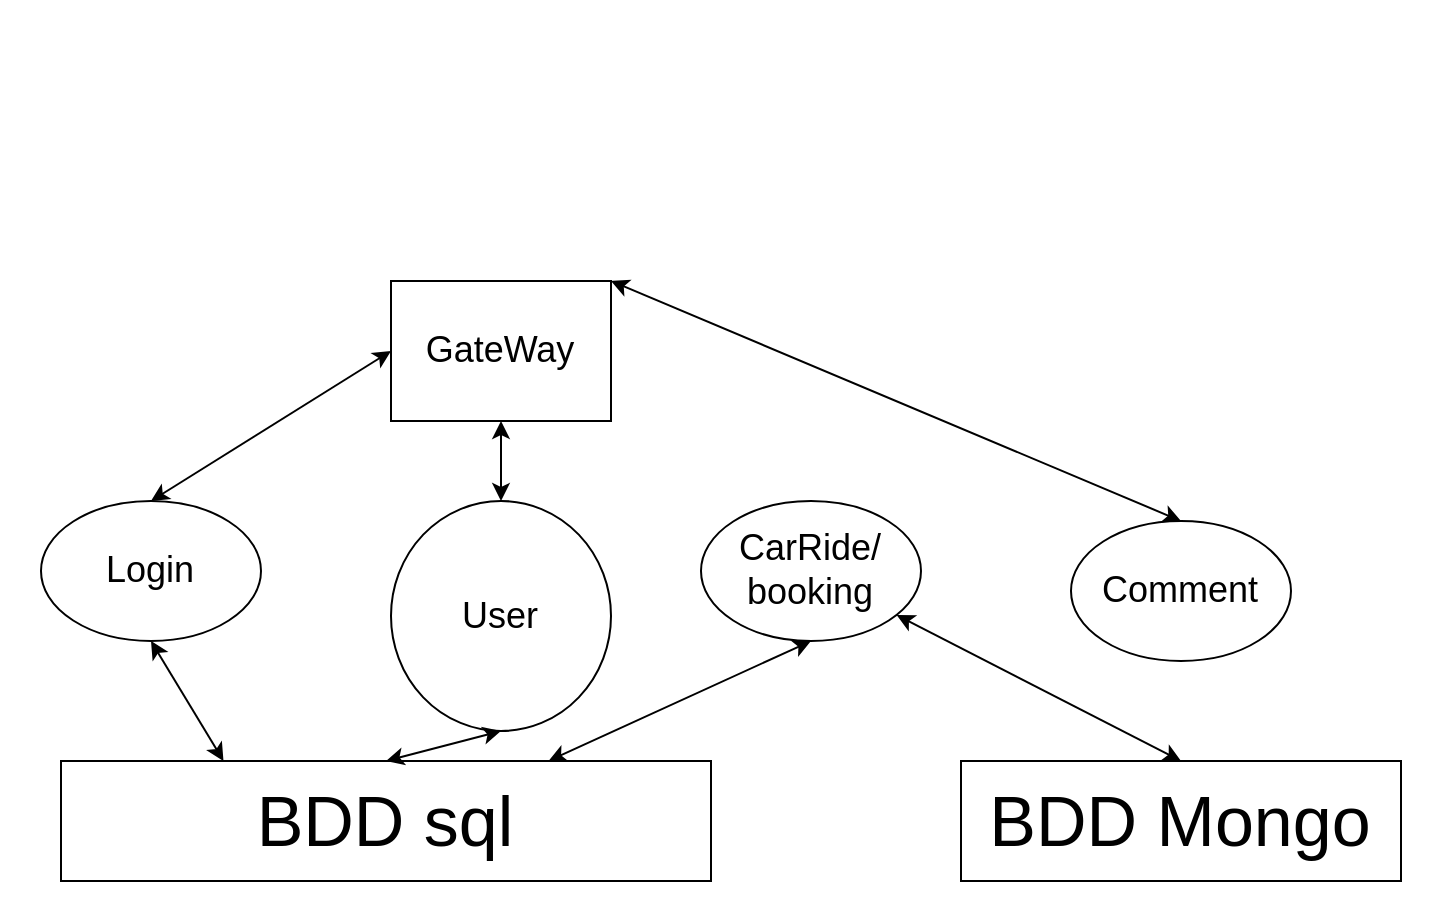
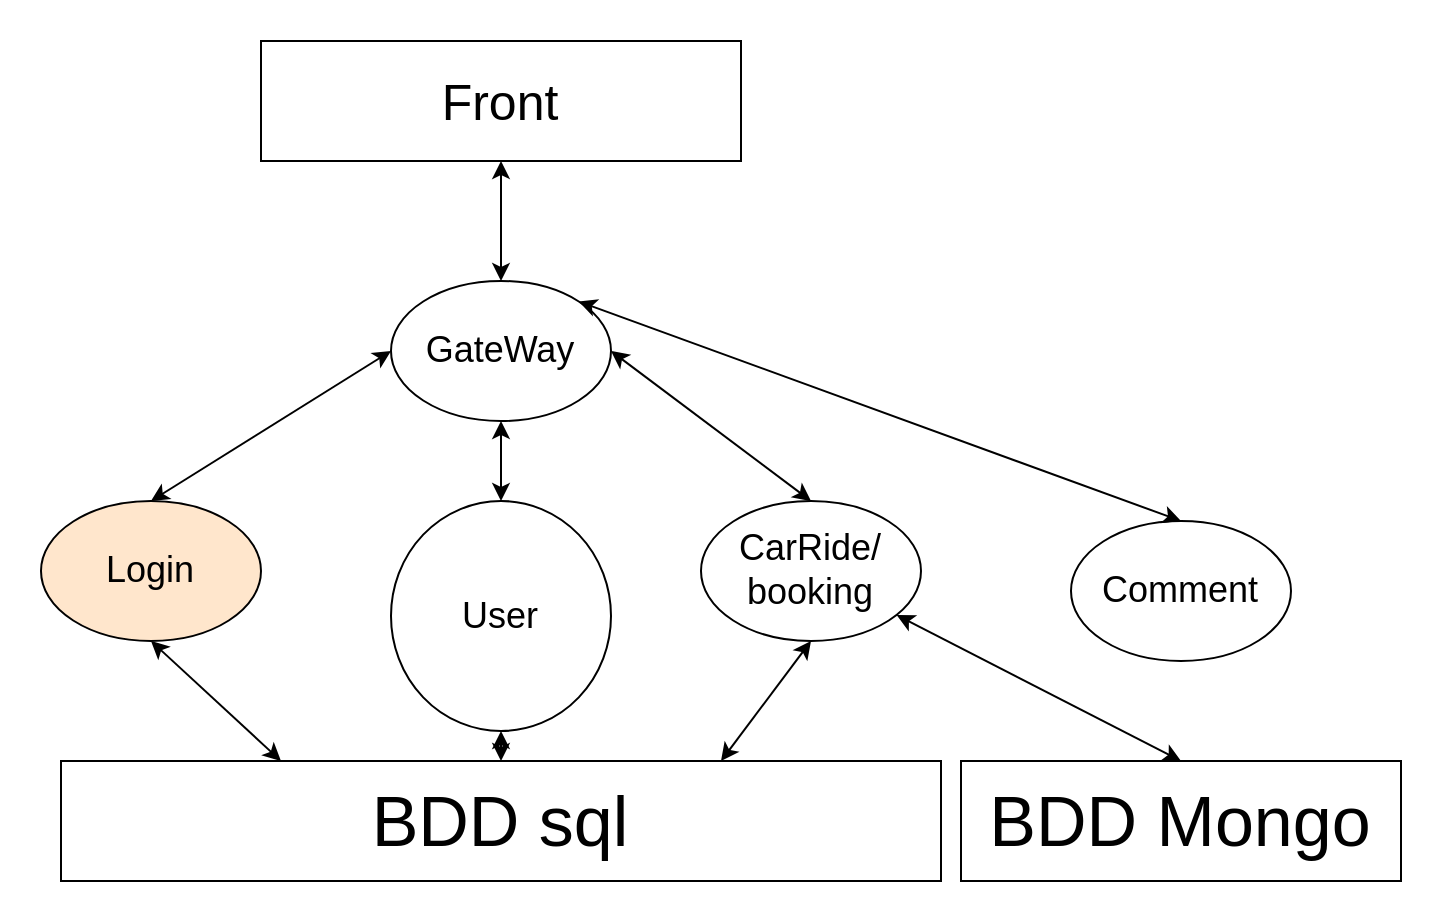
none -> (501, 101)
none -> (501, 221)
(501, 351) -> (501, 351)
none -> (711, 426)
(151, 571) -> (151, 571)
(386, 821) -> (501, 821)
